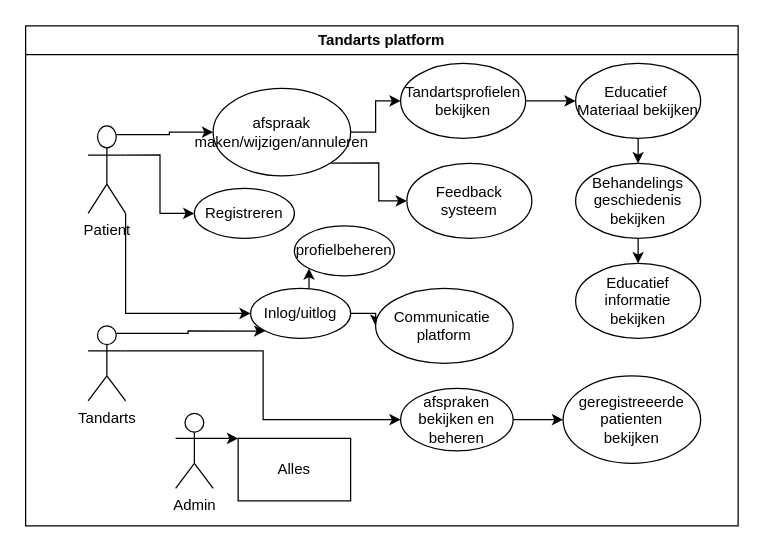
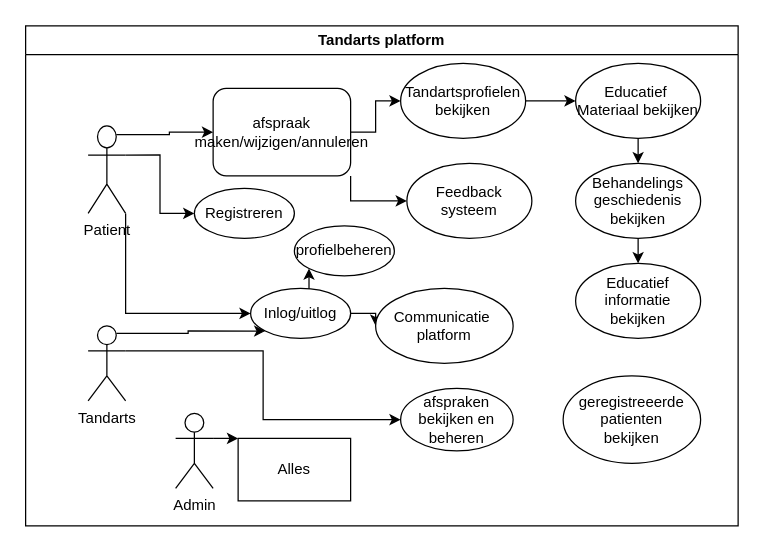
(282, 132) -> (282, 132)
(534, 419) -> none
